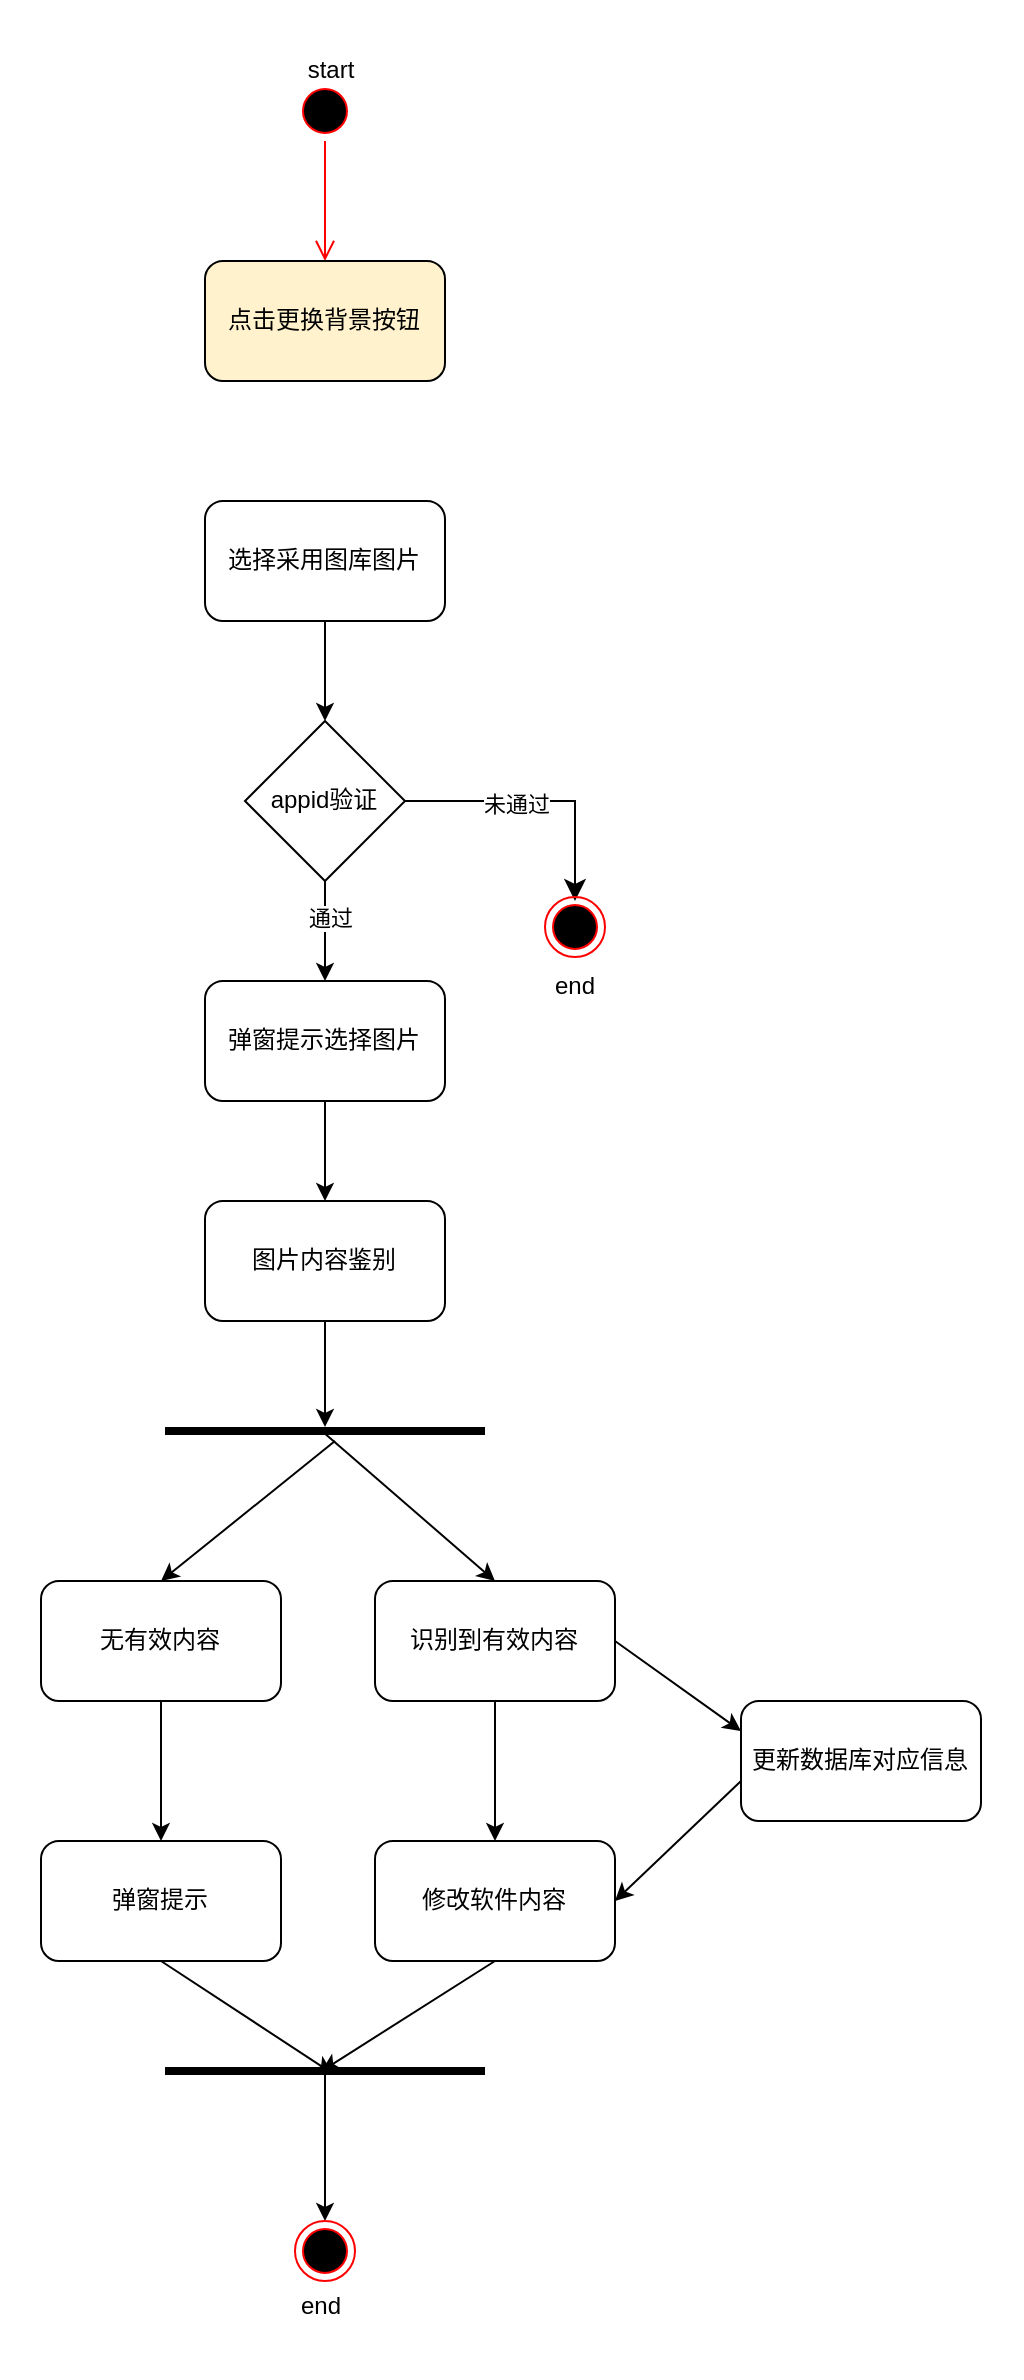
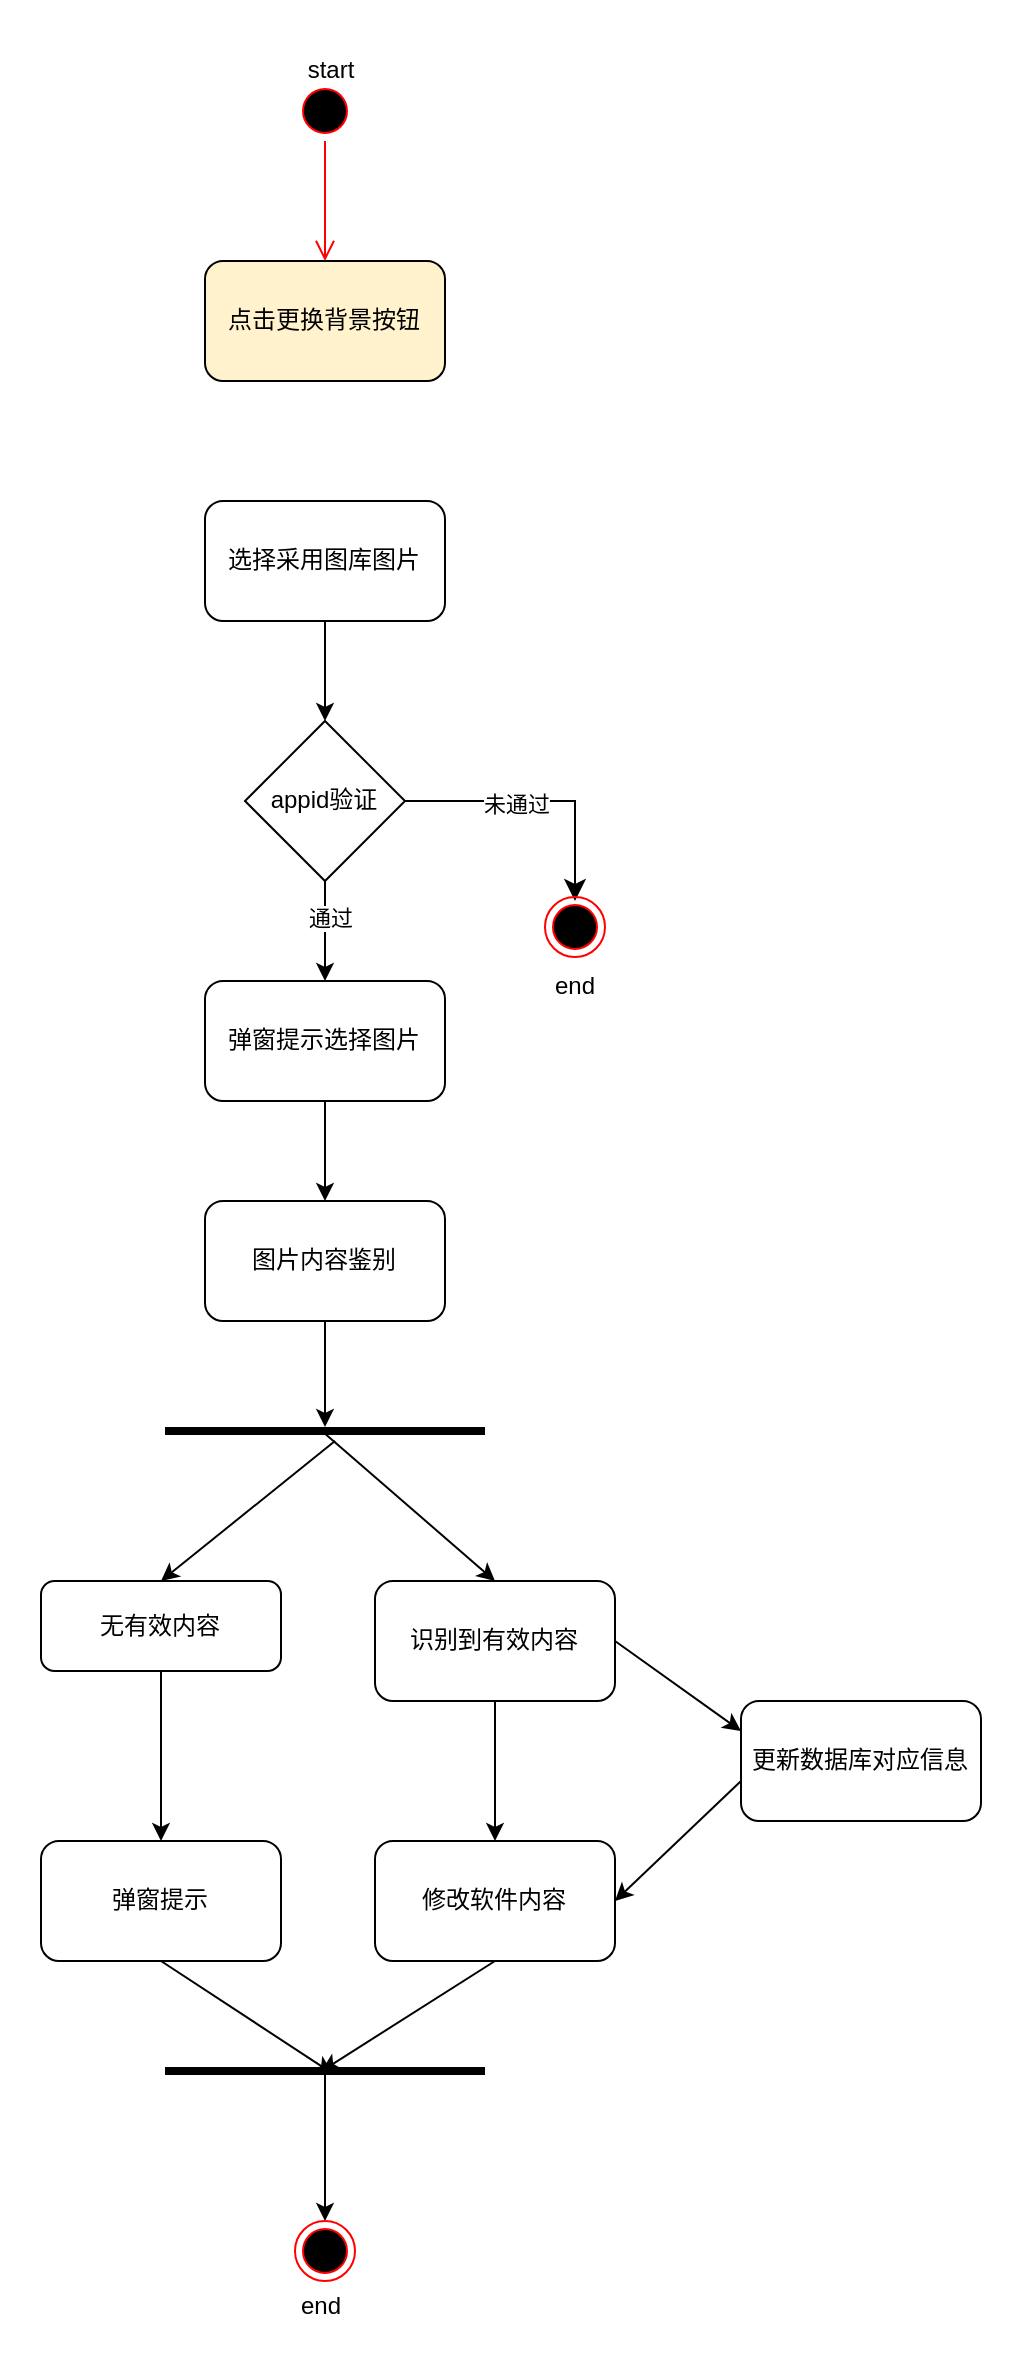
(161, 1641) -> (161, 1626)
